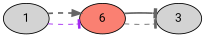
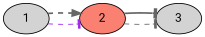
(103, 19) -> (103, 19)
